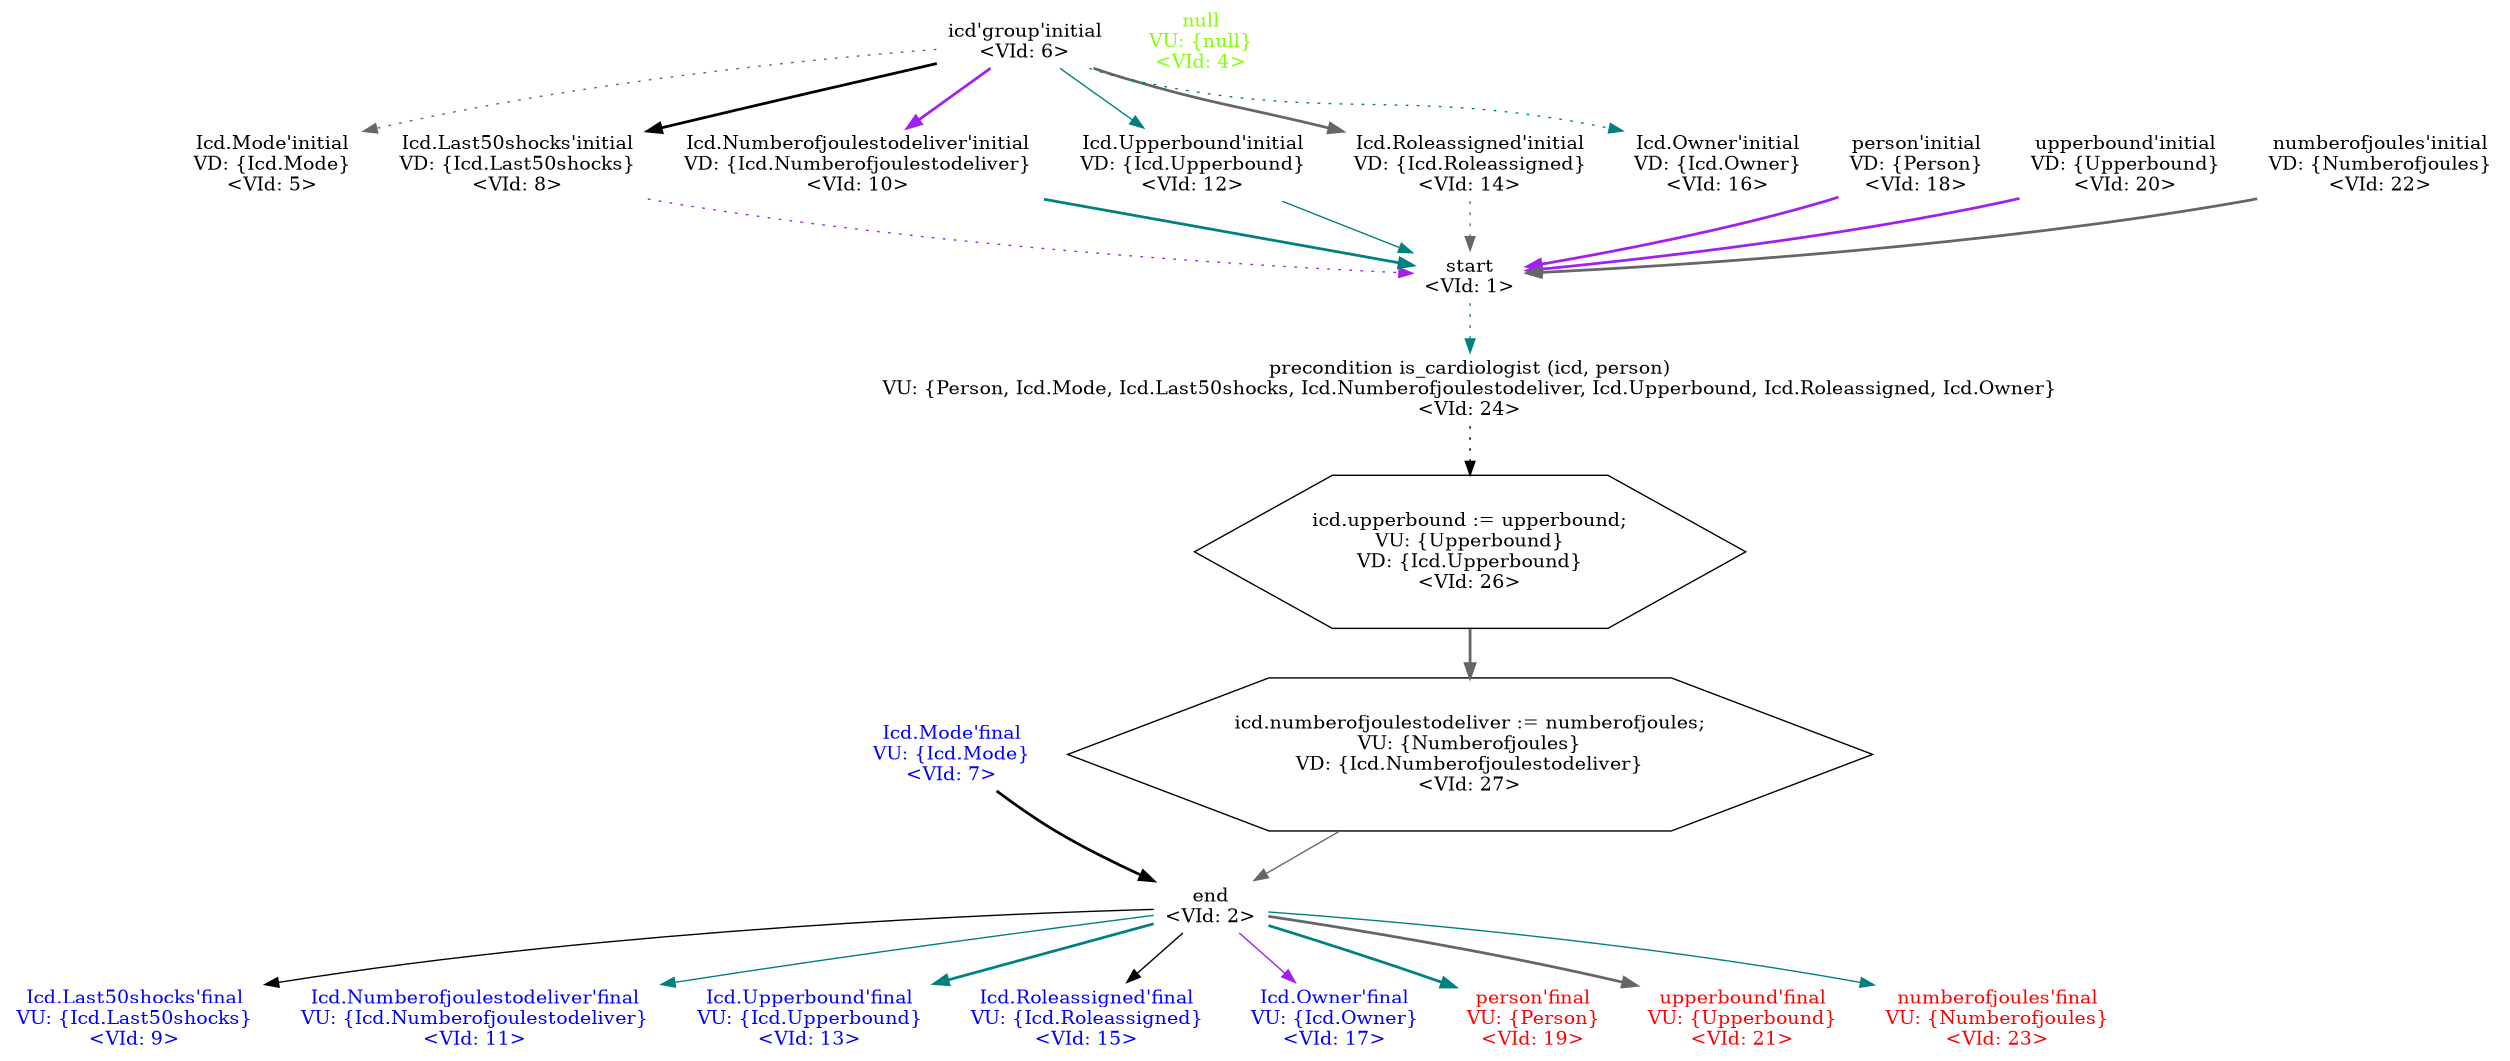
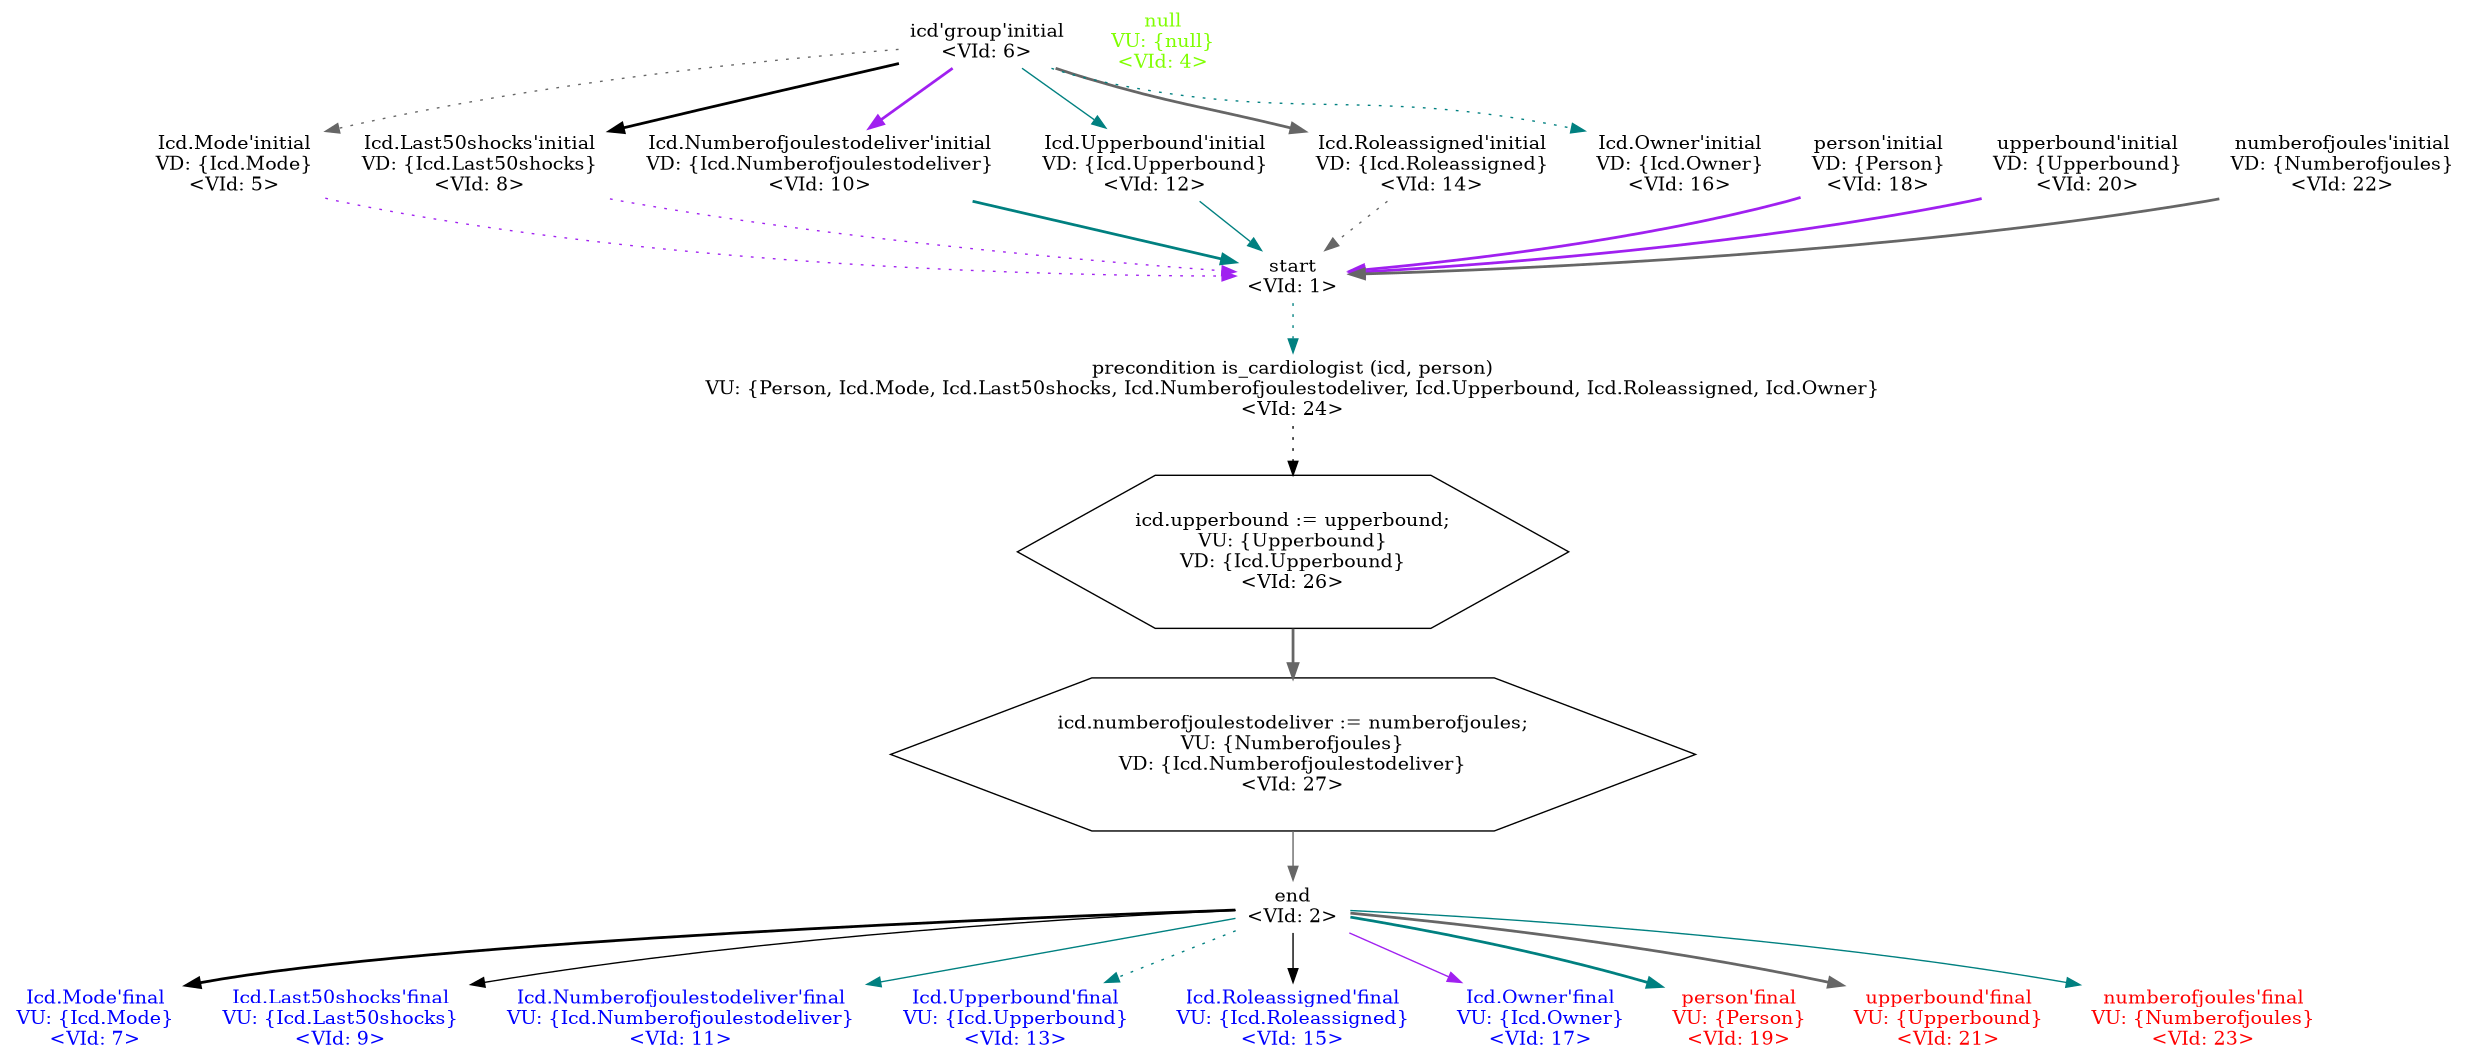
none -> (772, 258)
(1066, 837) -> (717, 934)
(1051, 952) -> (1177, 954)
